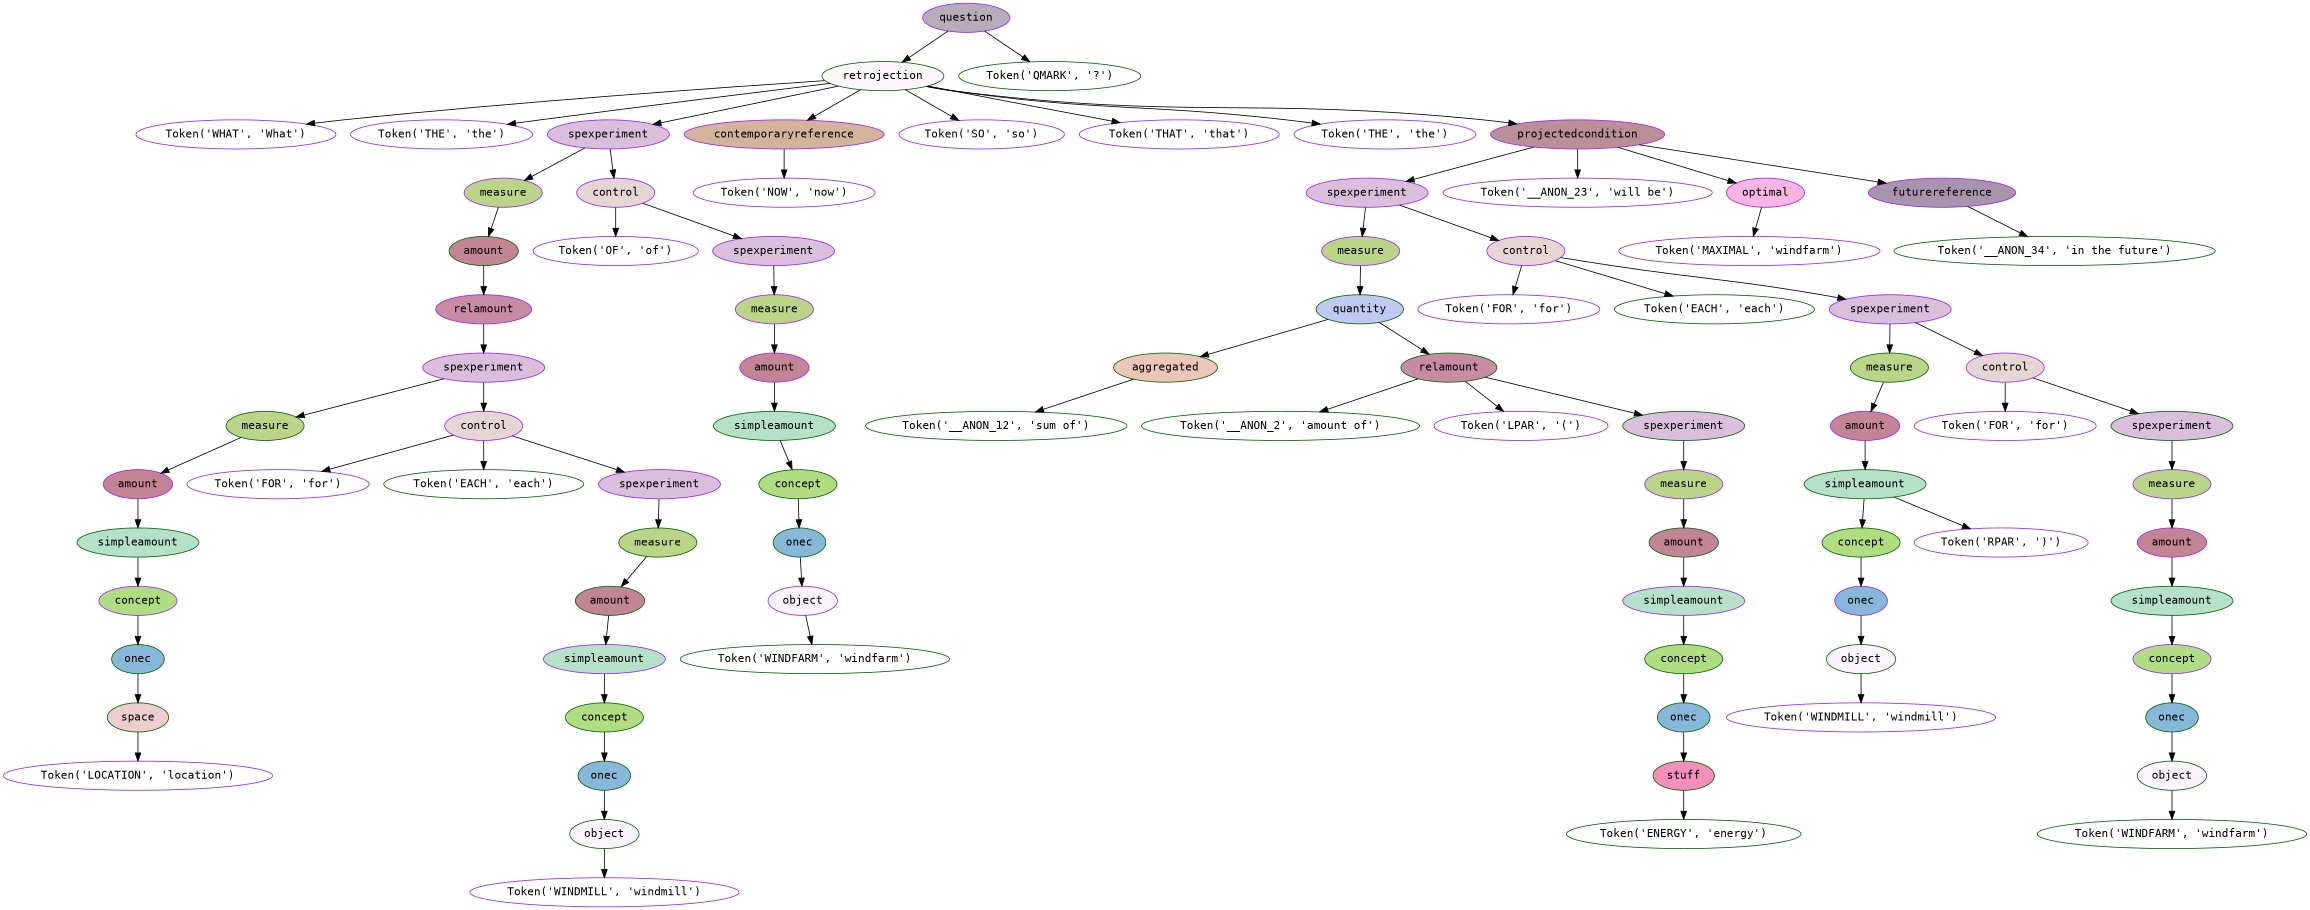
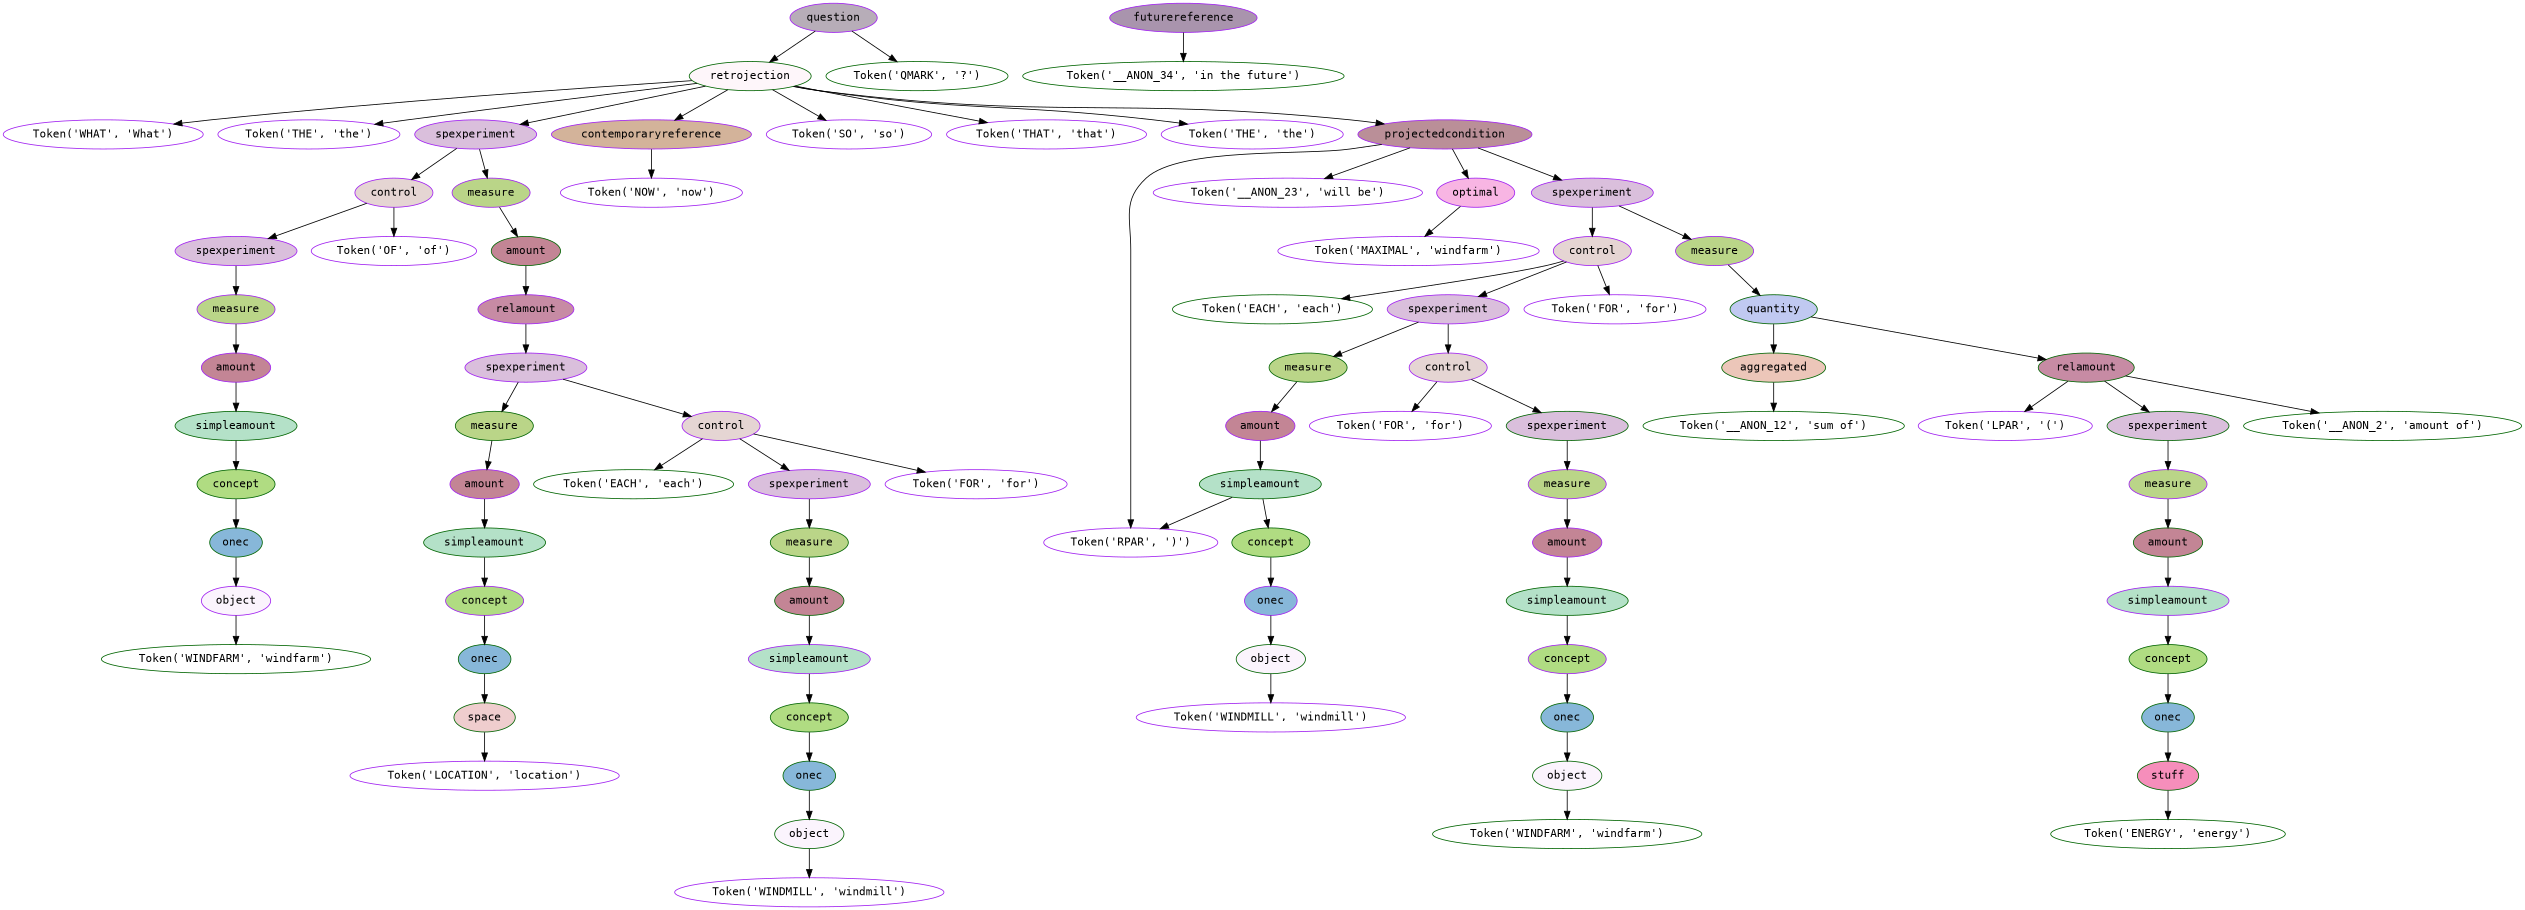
(1759, 163) -> (1130, 226)
